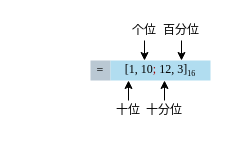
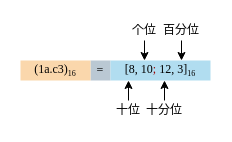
none -> (56, 71)
(161, 71) -> (161, 71)
